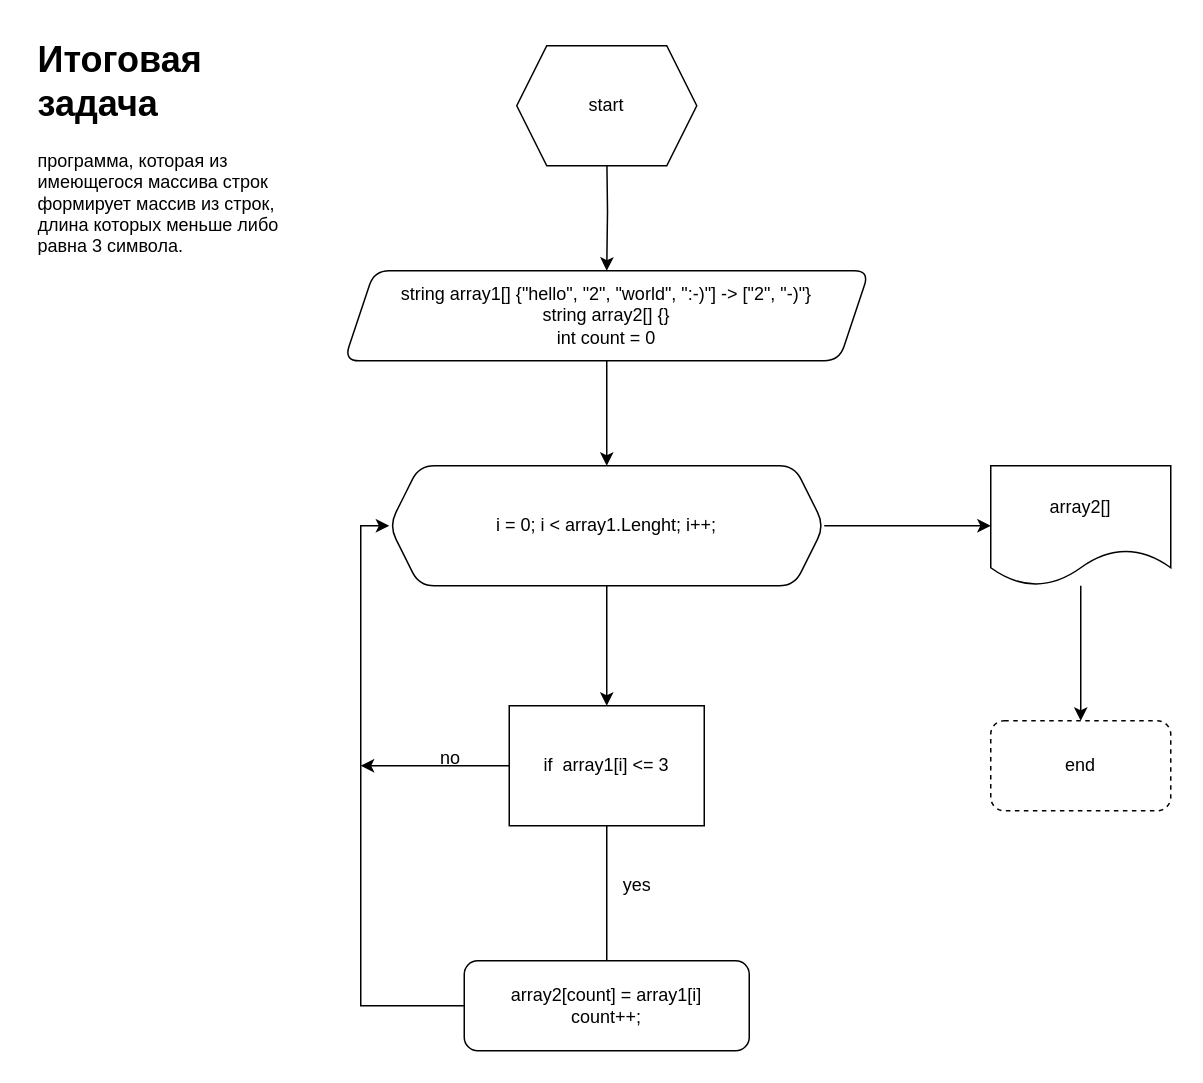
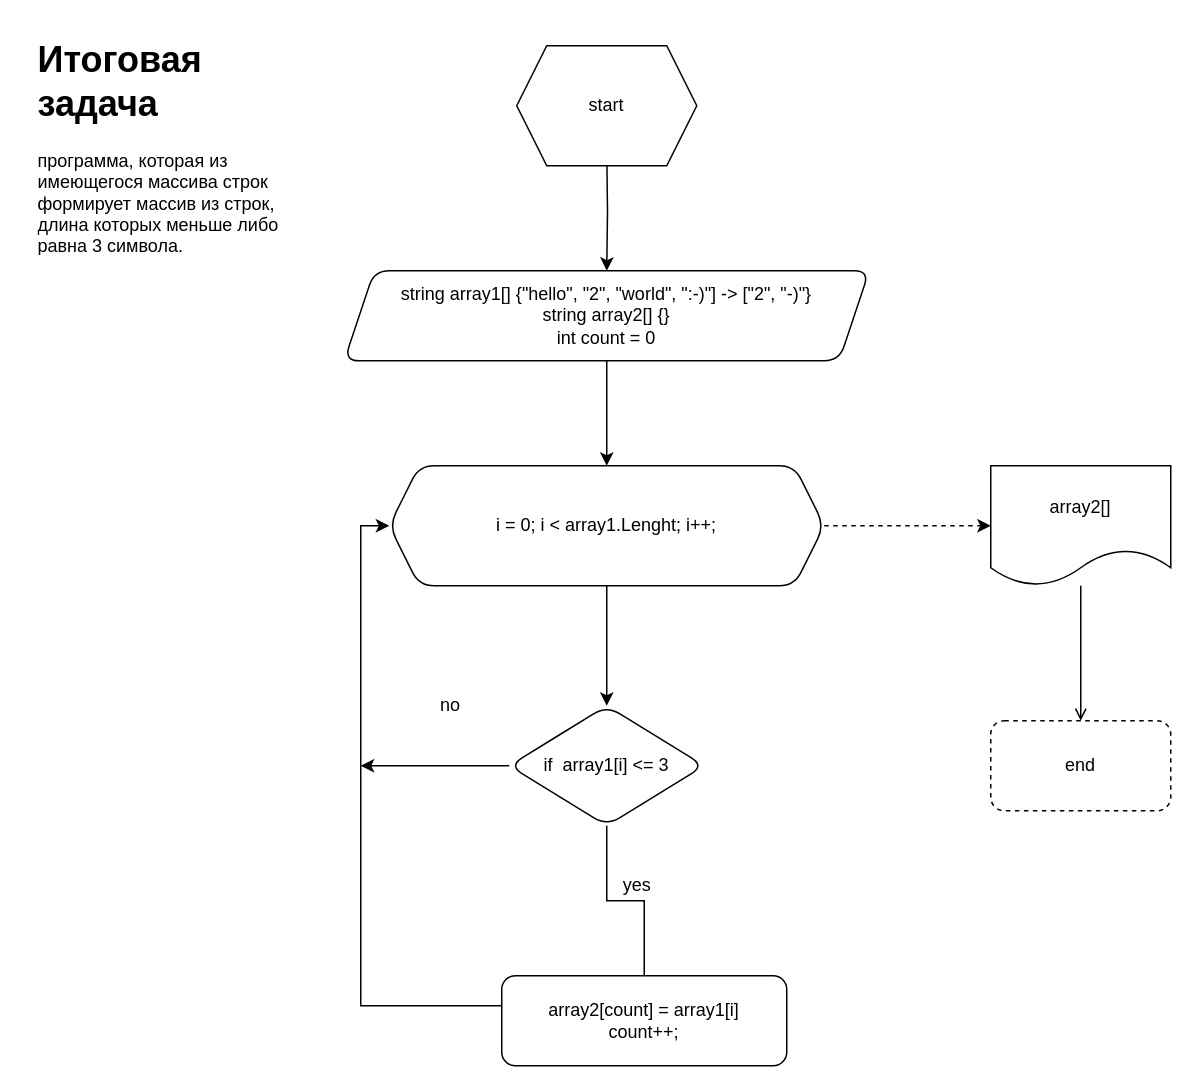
(903, 526) -> (903, 526)
(1081, 709) -> (1081, 711)
(451, 758) -> (451, 706)
(607, 766) -> (607, 766)
(607, 1006) -> (644, 1021)
